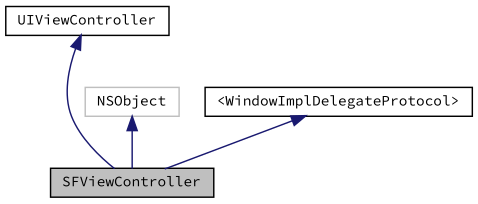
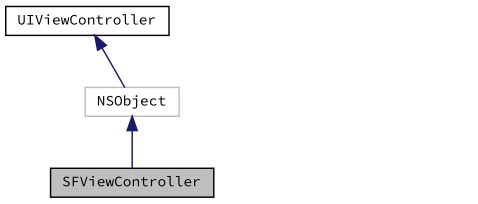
(339, 102) -> none
(71, 116) -> (113, 68)
